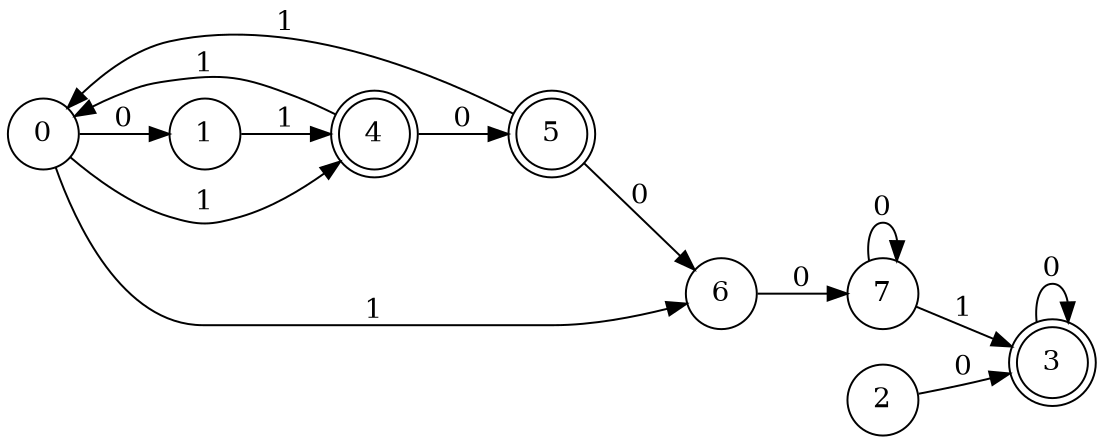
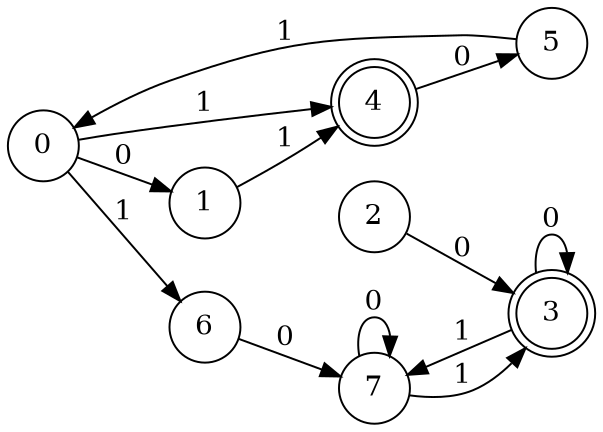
(215, 77) -> none
(552, 134) -> (552, 43)
(632, 210) -> none
none -> (469, 348)
